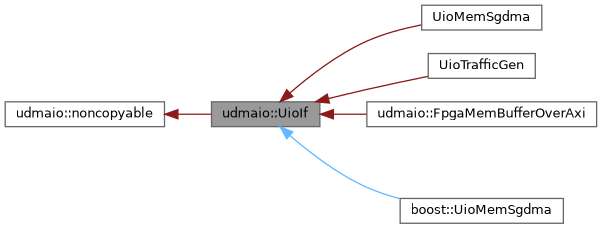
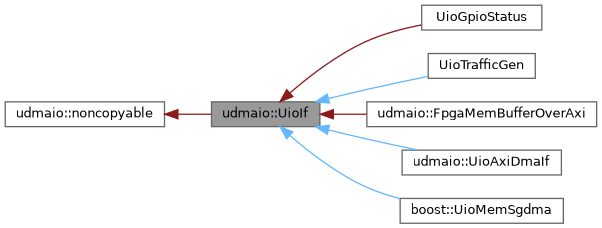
(482, 18) -> (482, 18)
(378, 87) -> (378, 87)
none -> (482, 163)
